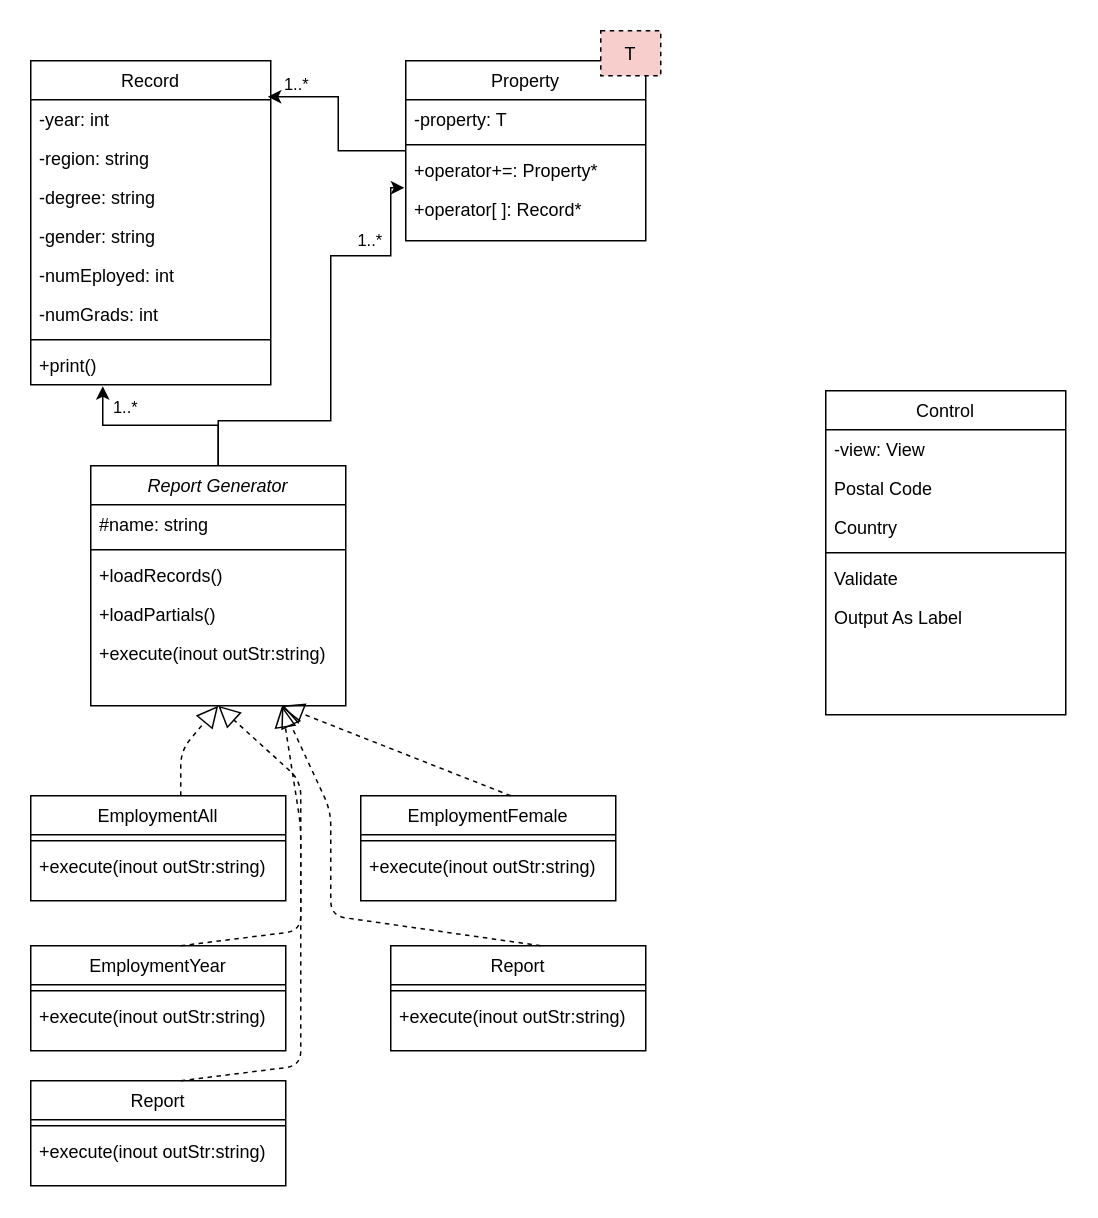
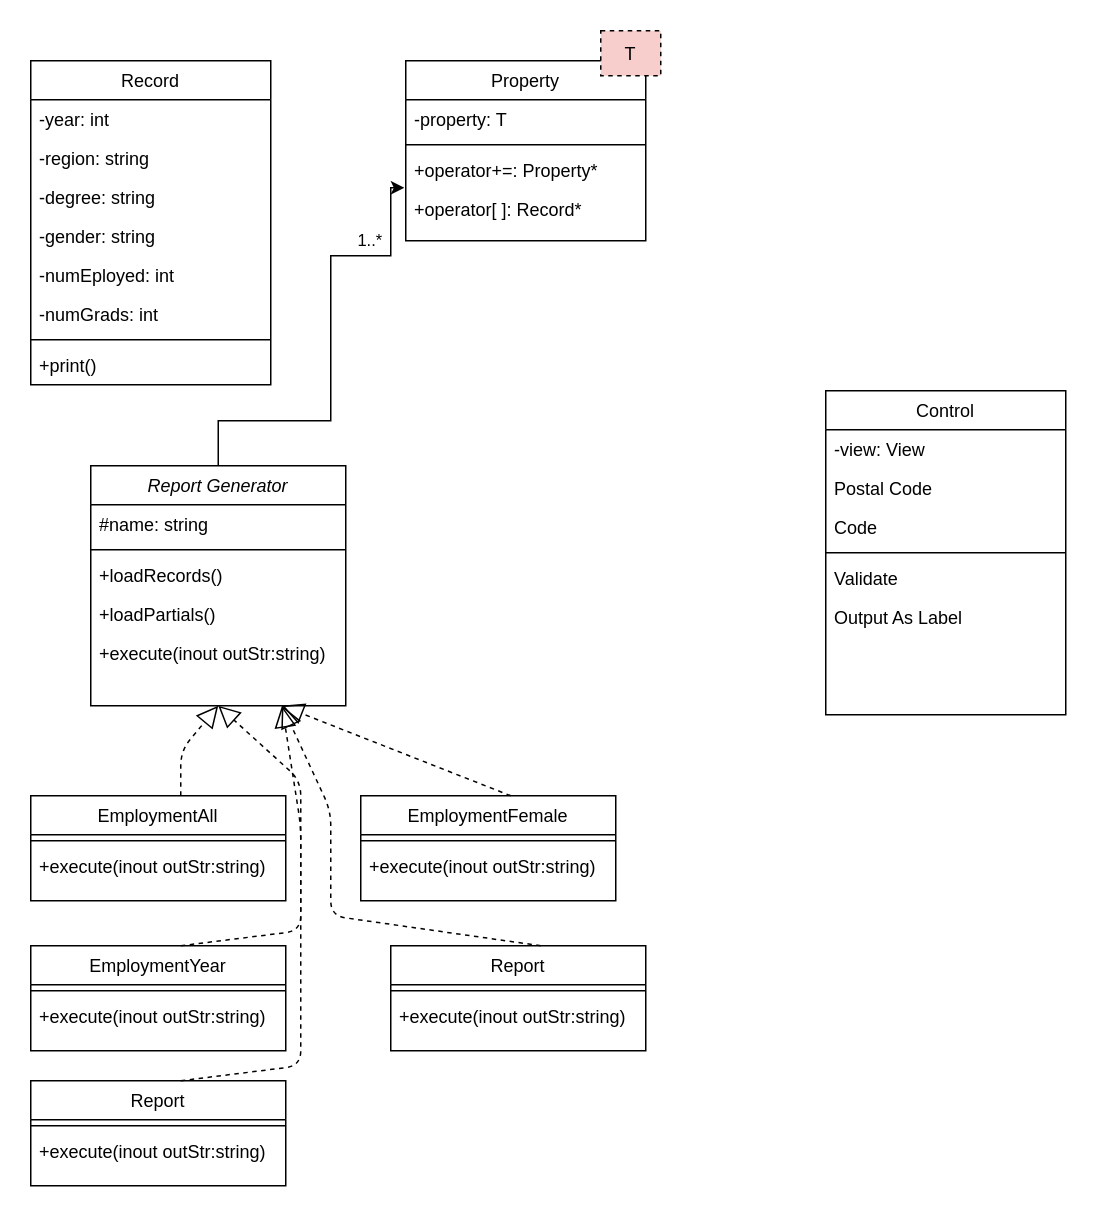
(338, 126) -> none
(145, 425) -> none
(869, 528) -> (854, 528)
